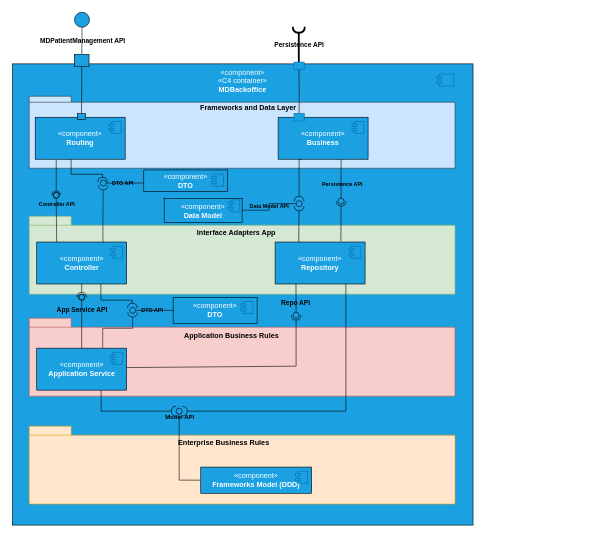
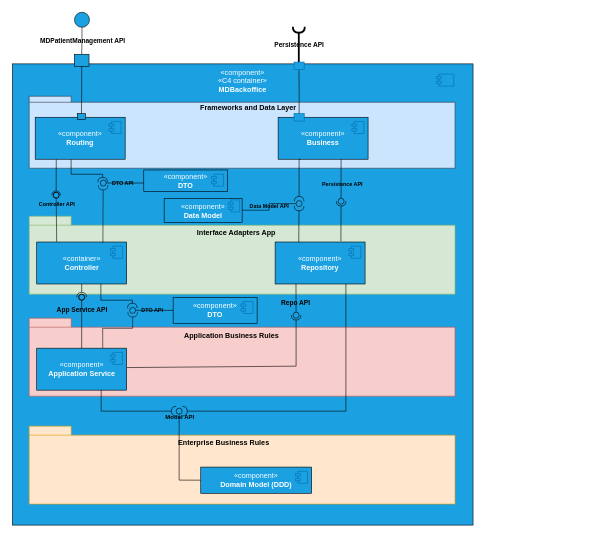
(82, 263) -> (82, 263)
(256, 480) -> (256, 480)
